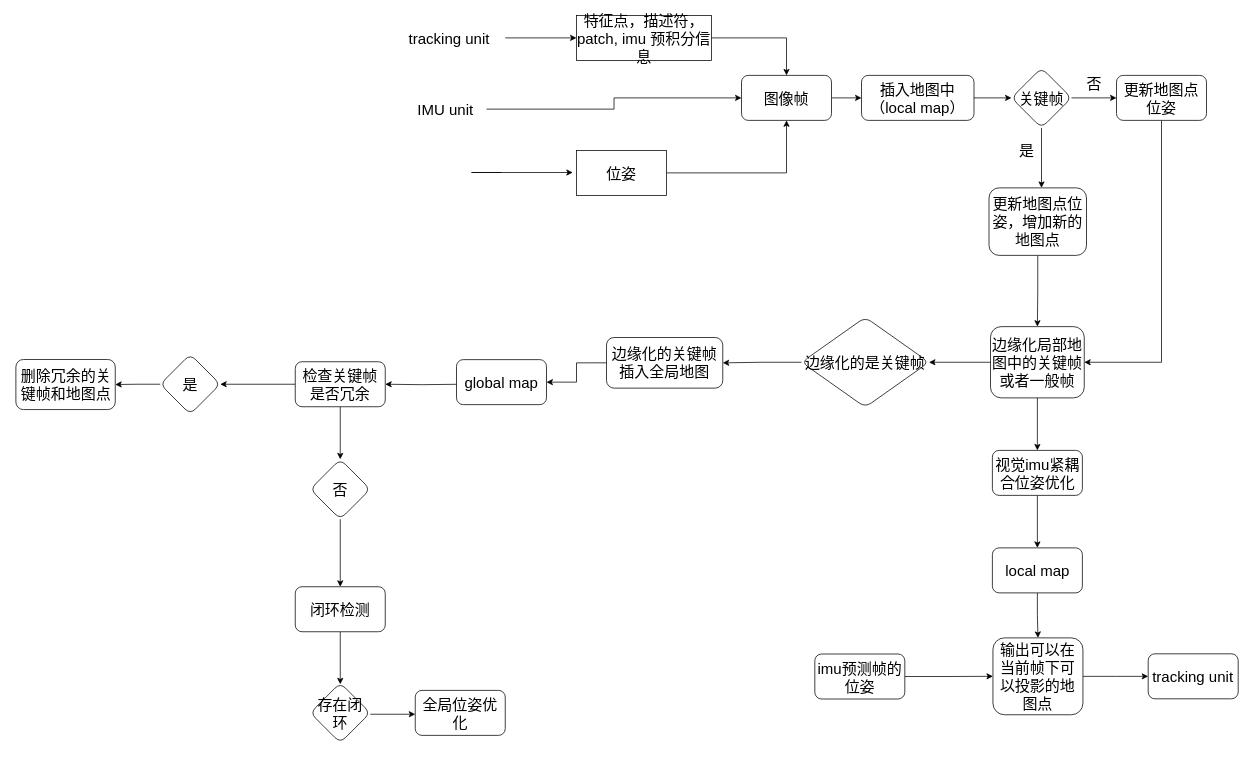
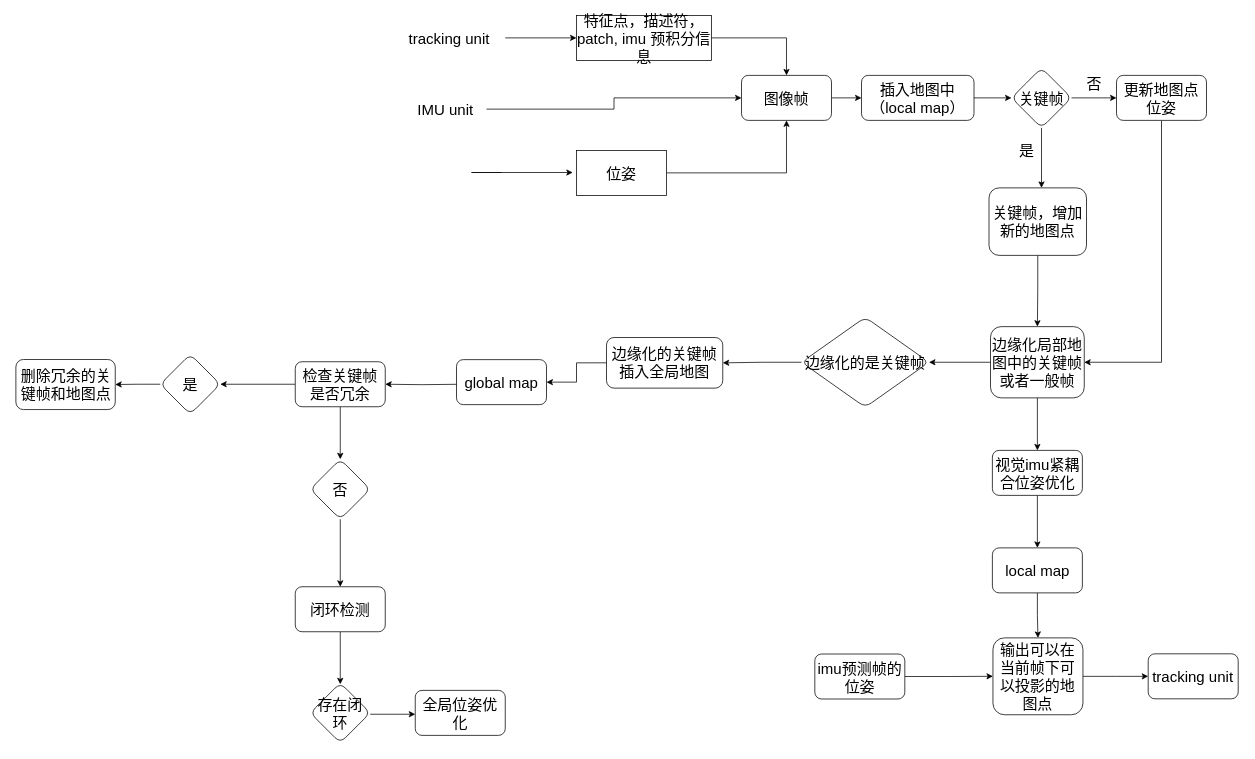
(1038, 222) -> (1038, 222)
